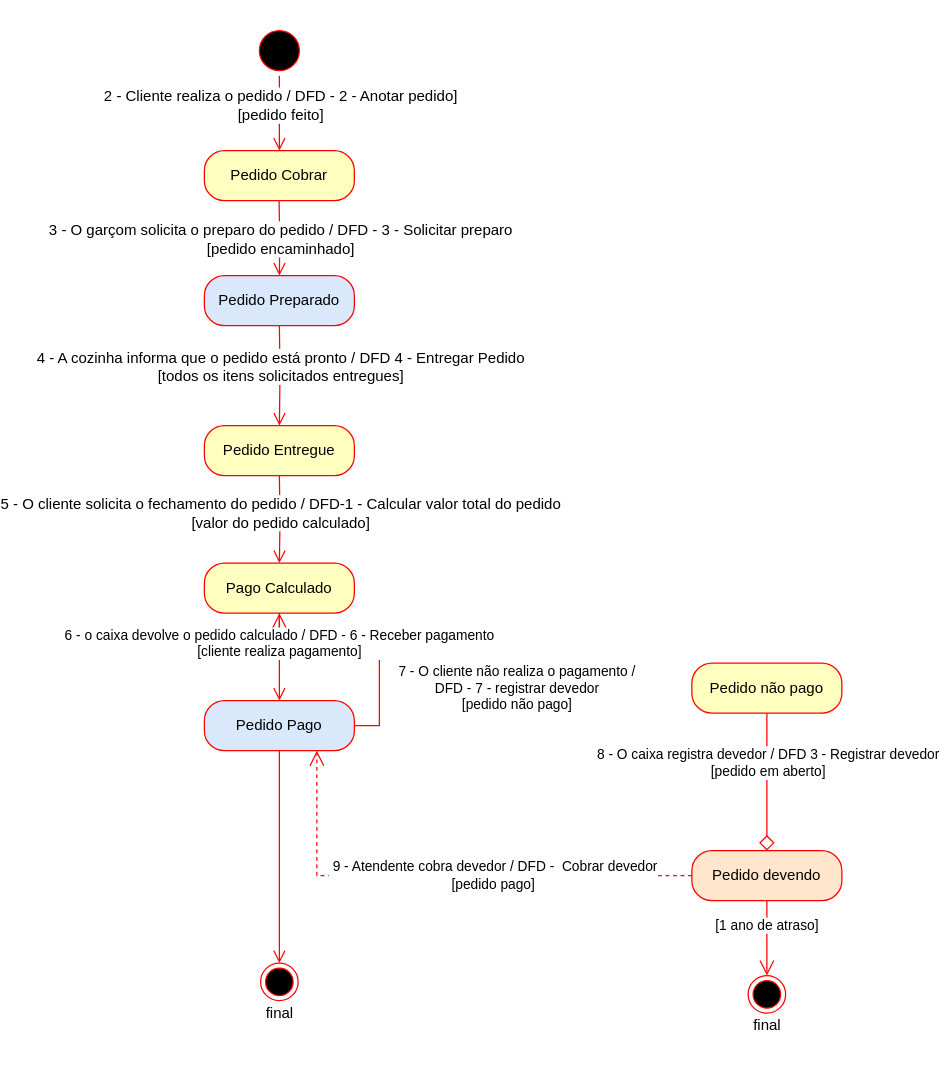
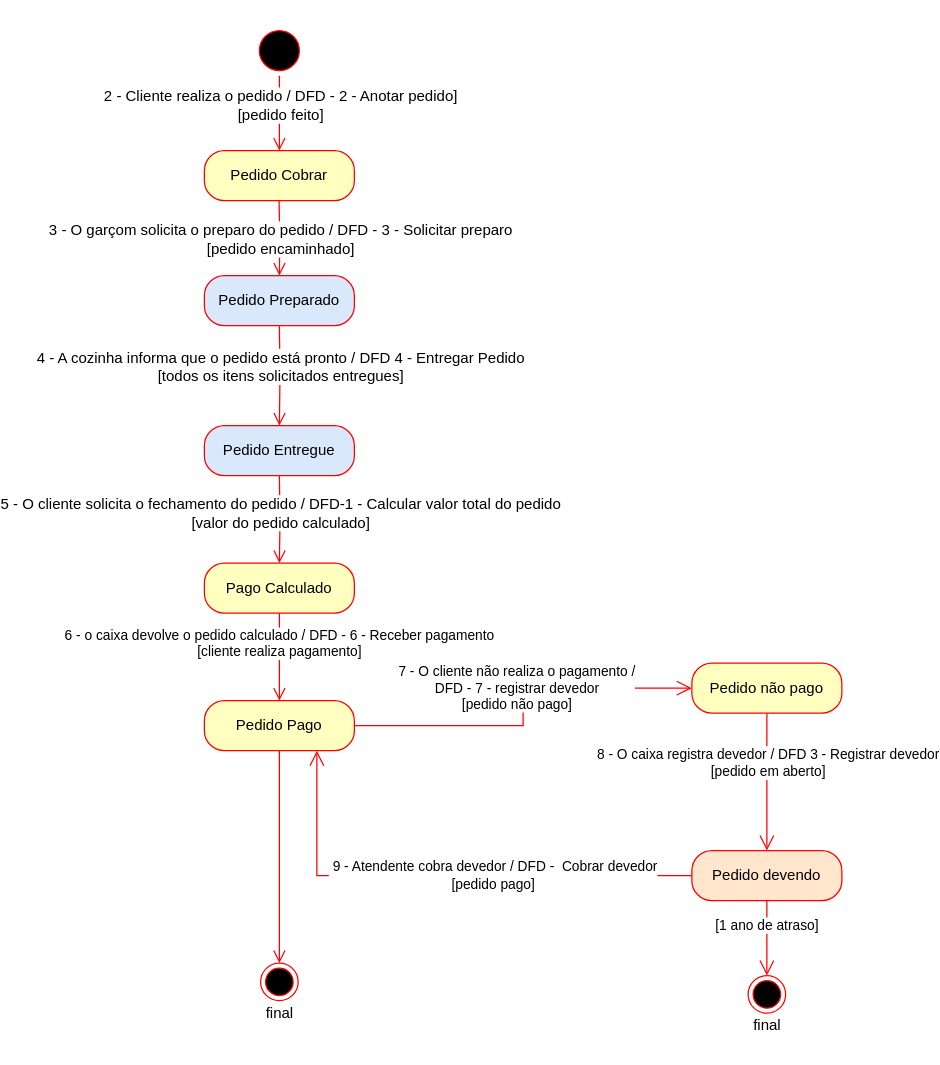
(279, 451) -> (279, 451)
(379, 693) -> (457, 726)
(279, 726) -> (279, 726)
(317, 822) -> (317, 822)
(767, 835) -> (767, 841)
